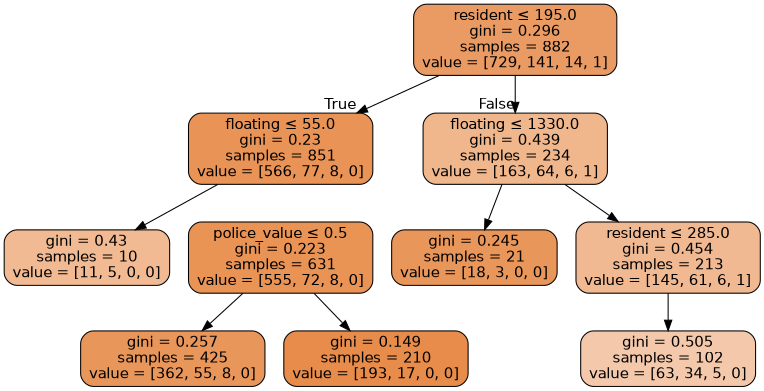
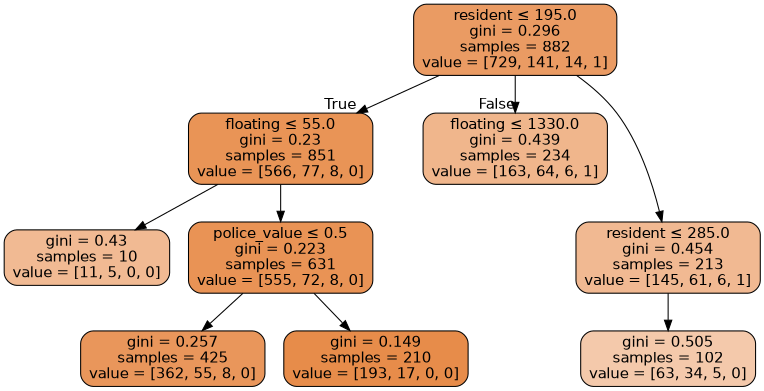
none -> (281, 198)
(587, 200) -> (631, 135)
(474, 258) -> none
